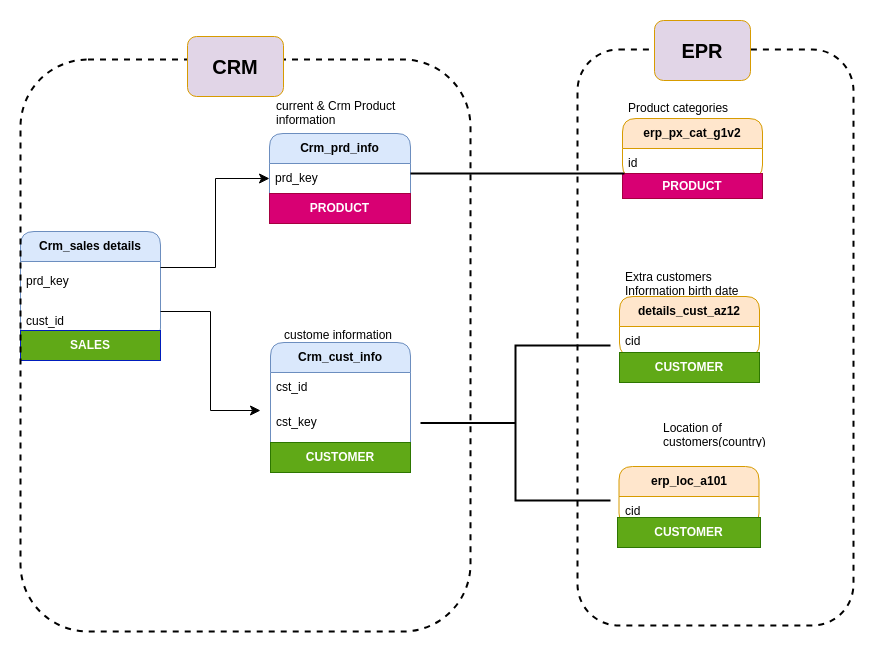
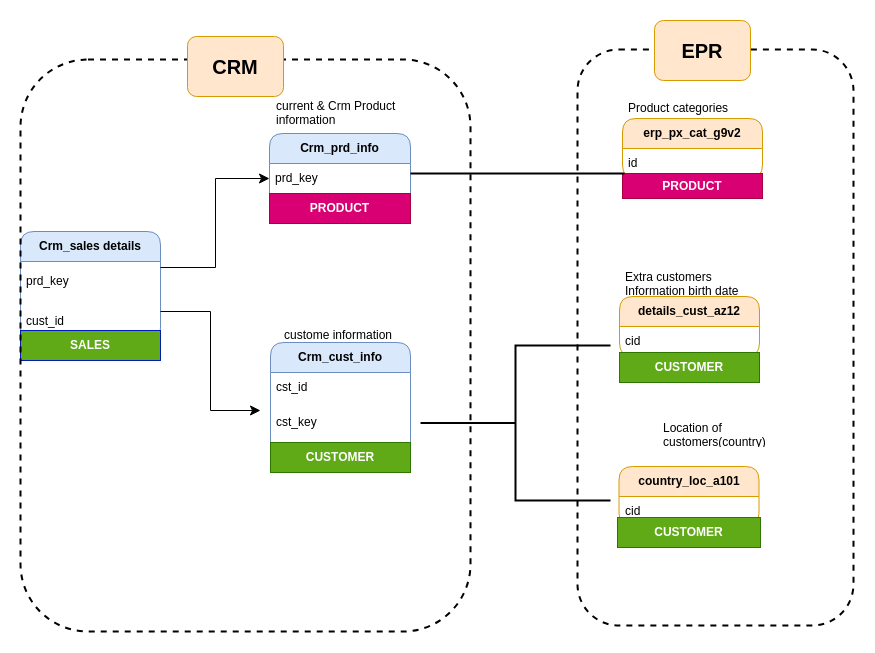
(703, 51) -> (703, 51)
(236, 67) -> (236, 67)
(693, 134) -> (693, 134)
(690, 482) -> (690, 482)
